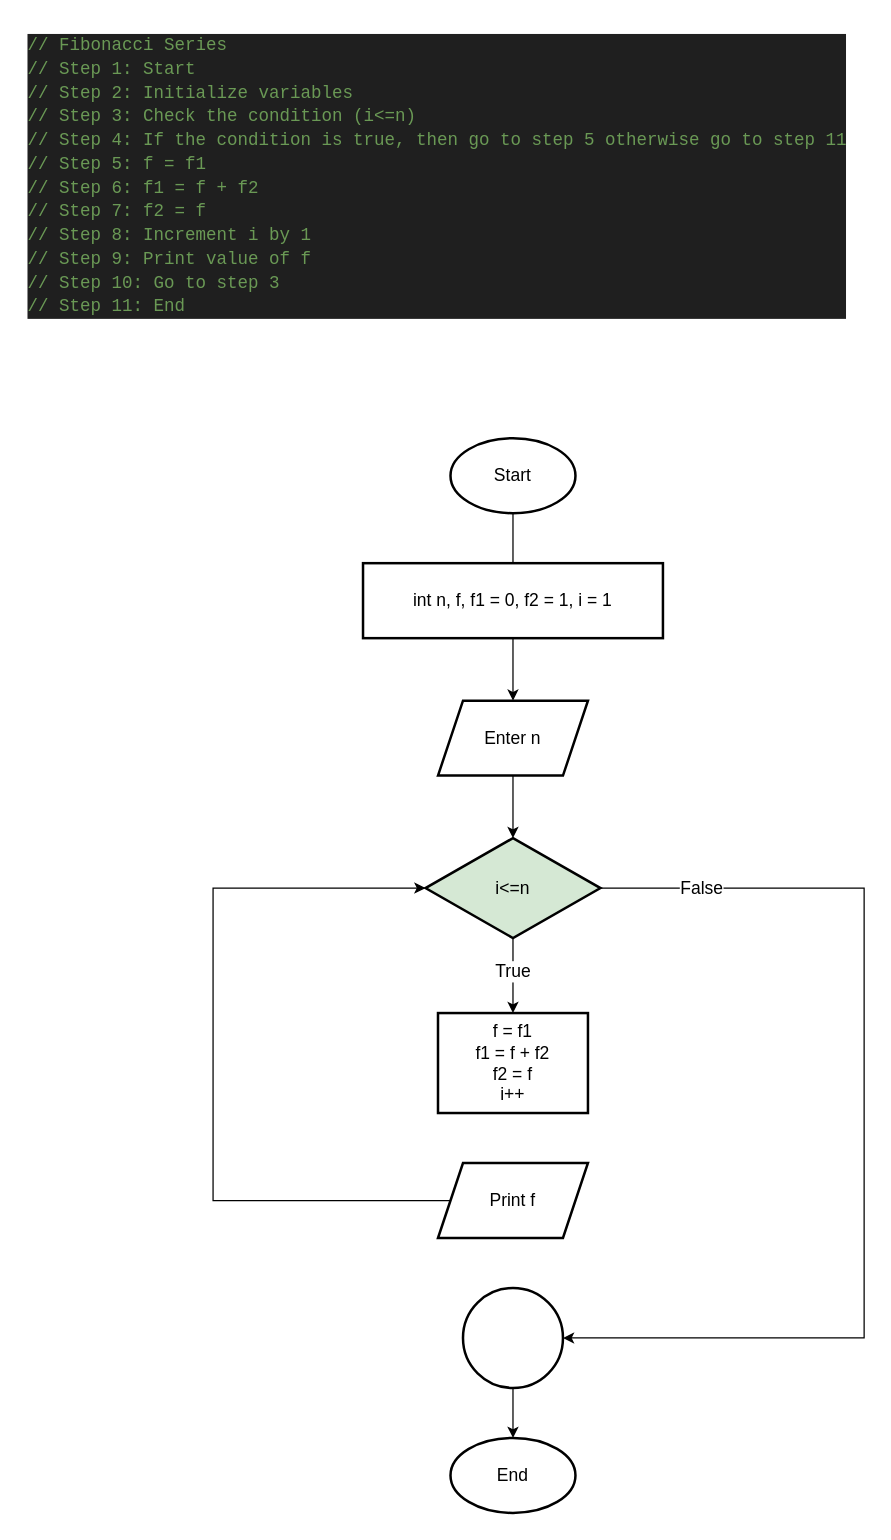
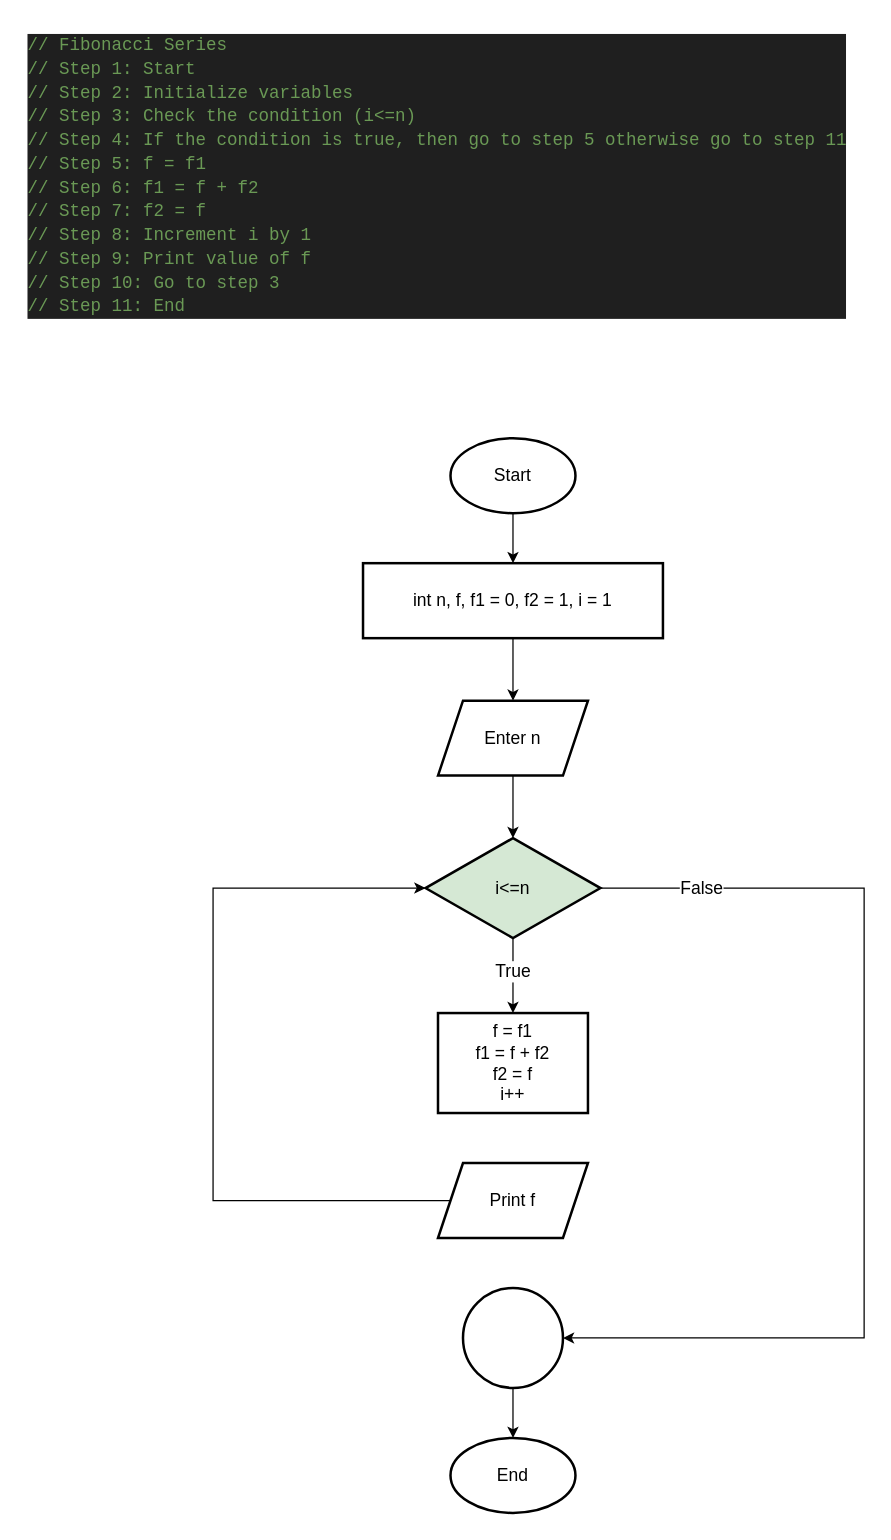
(513, 556) -> (513, 553)
